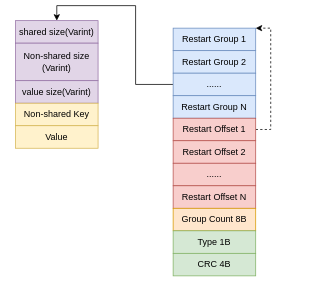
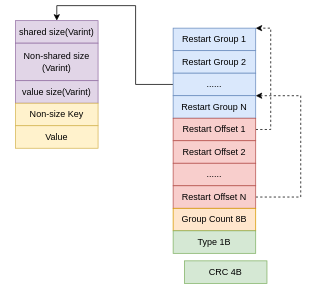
(57, 114) -> (57, 114)
none -> (300, 128)
(214, 264) -> (225, 272)
